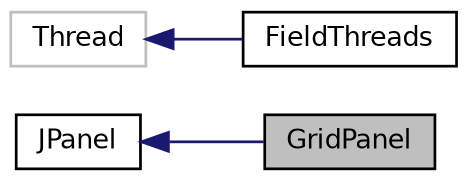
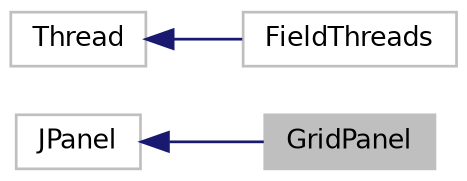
(350, 39) -> (350, 39)
(78, 142) -> (78, 142)
(350, 142) -> (350, 142)
